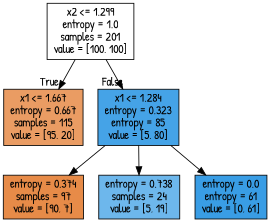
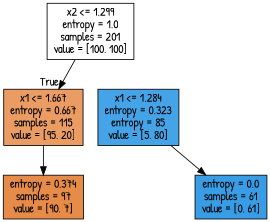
(112, 71) -> none
(90, 158) -> (43, 156)
(139, 197) -> none
(231, 197) -> (231, 197)
